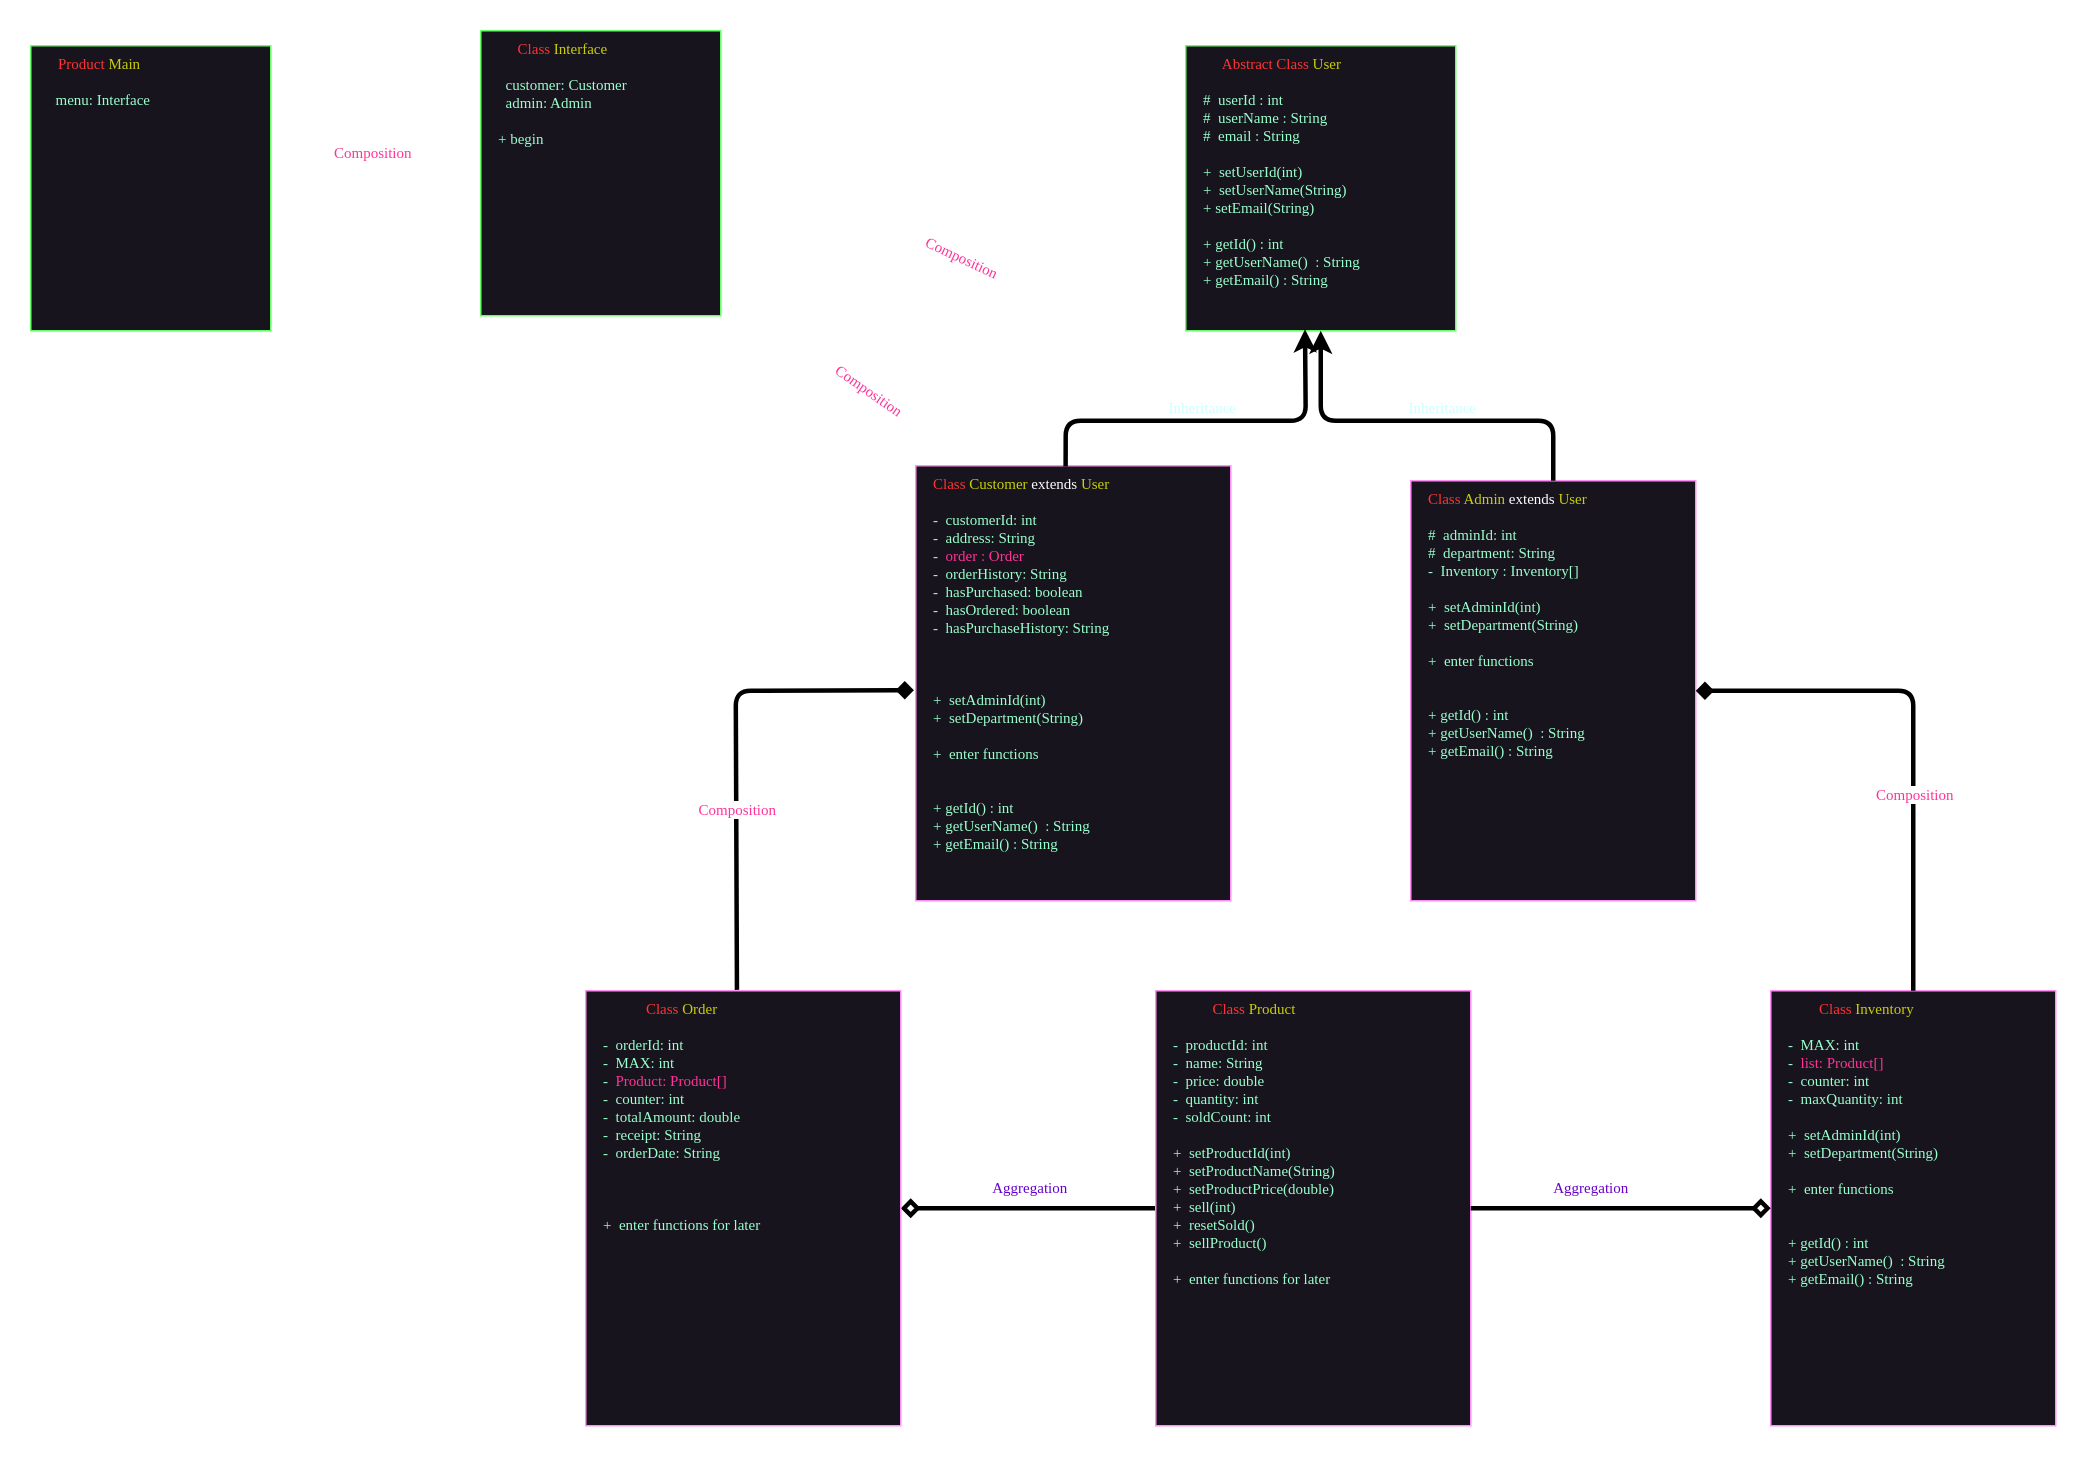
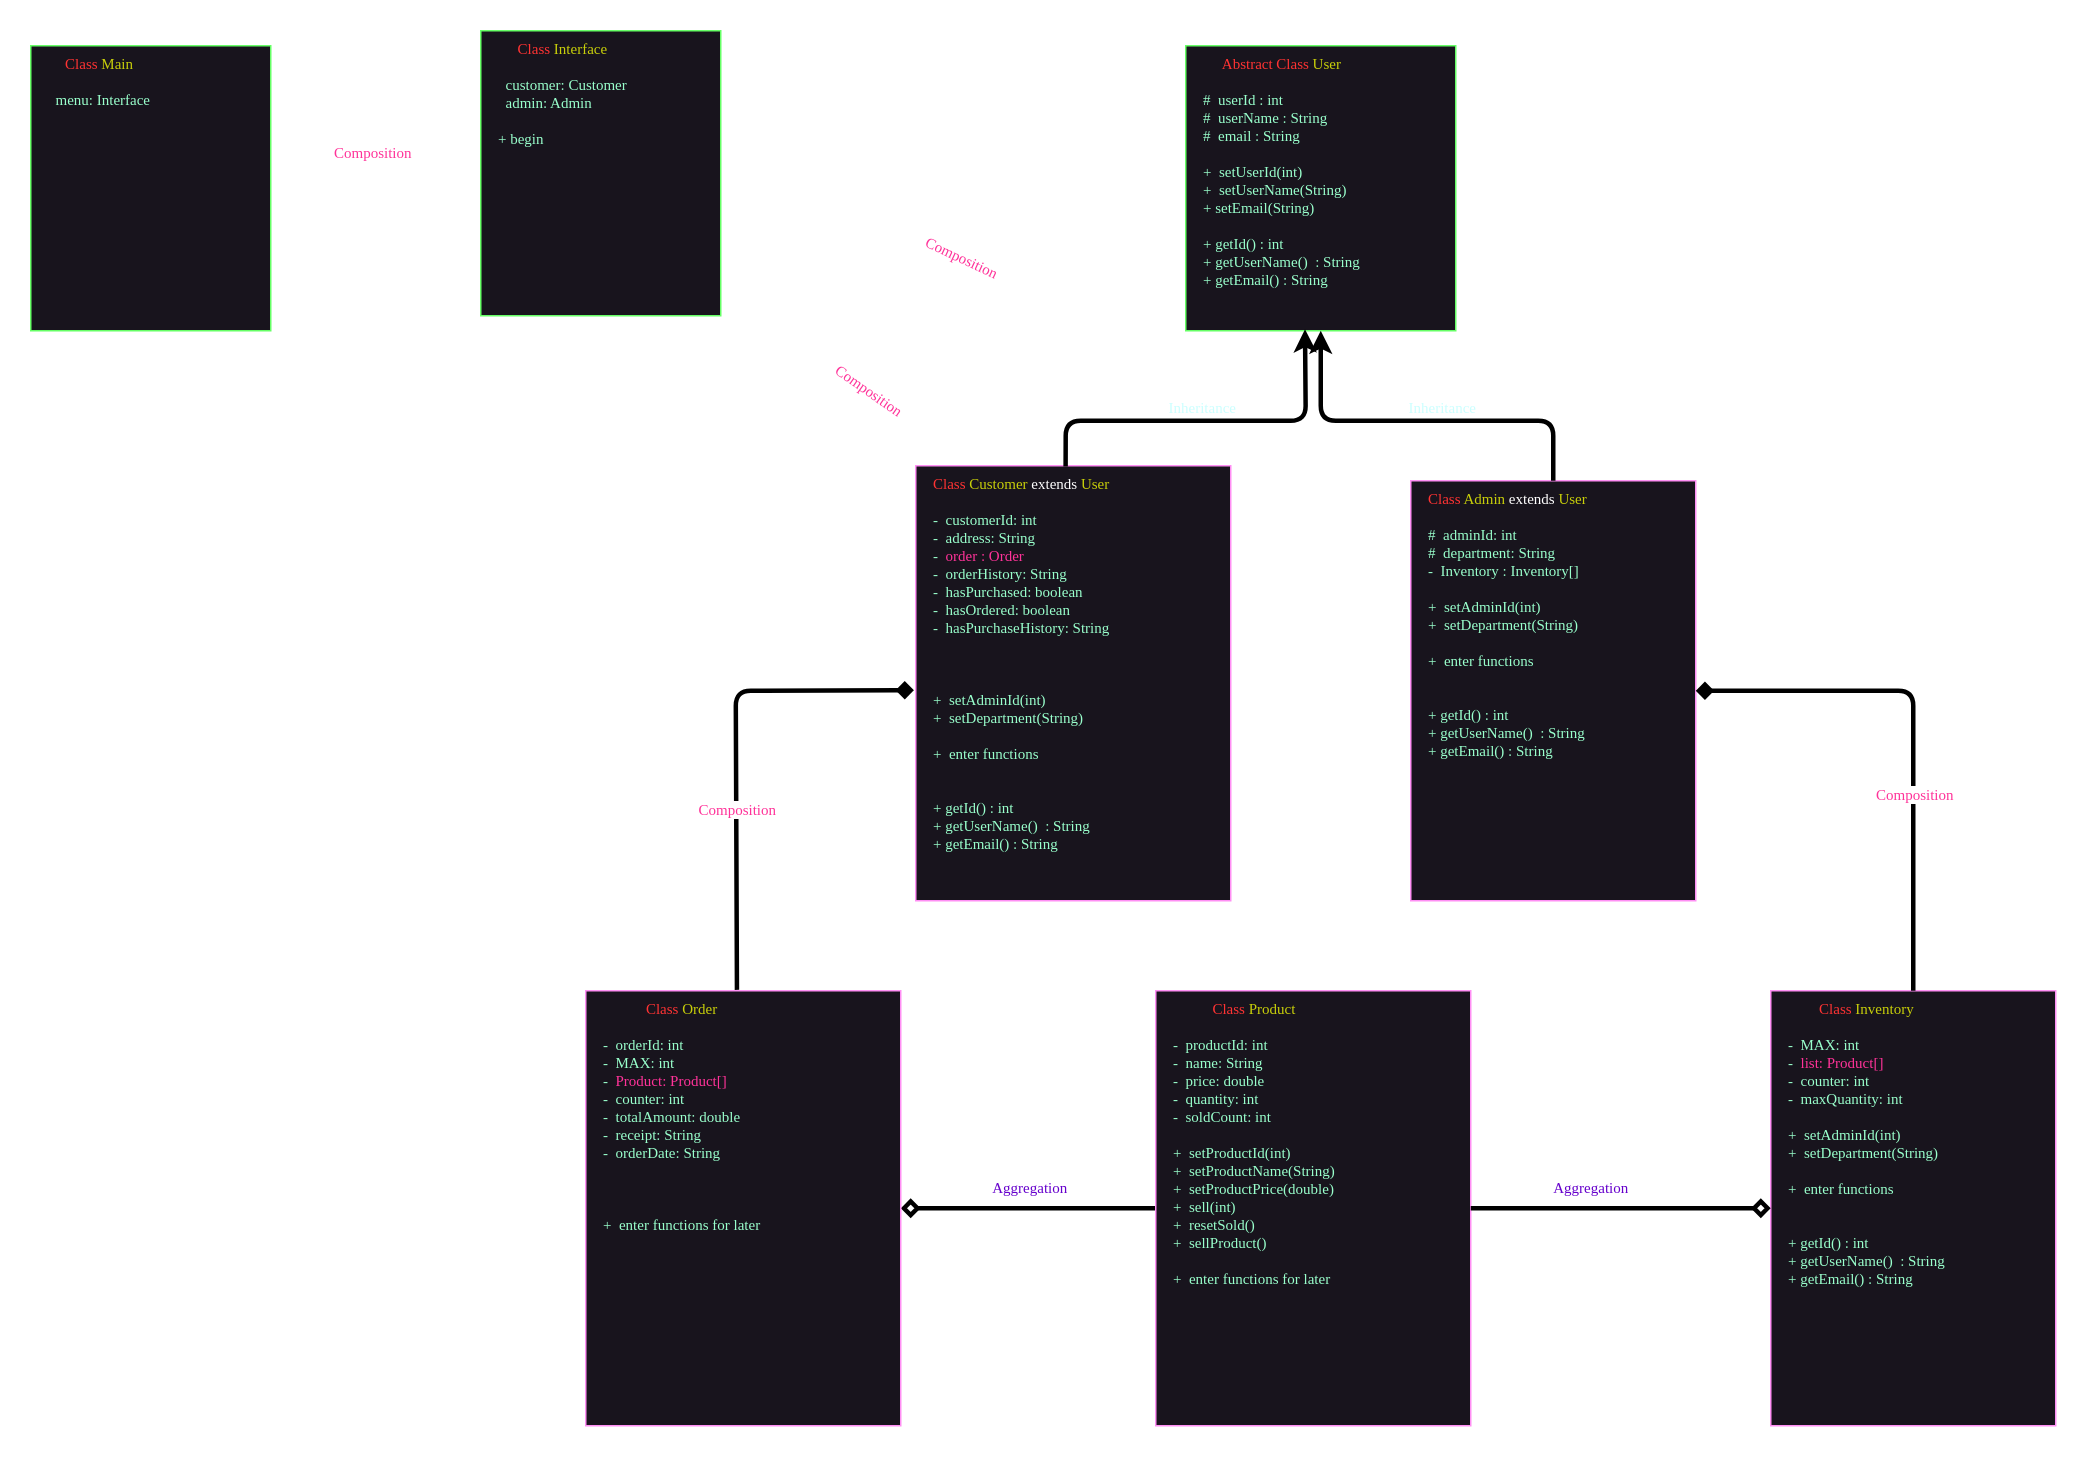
(108, 74) -> (108, 74)
